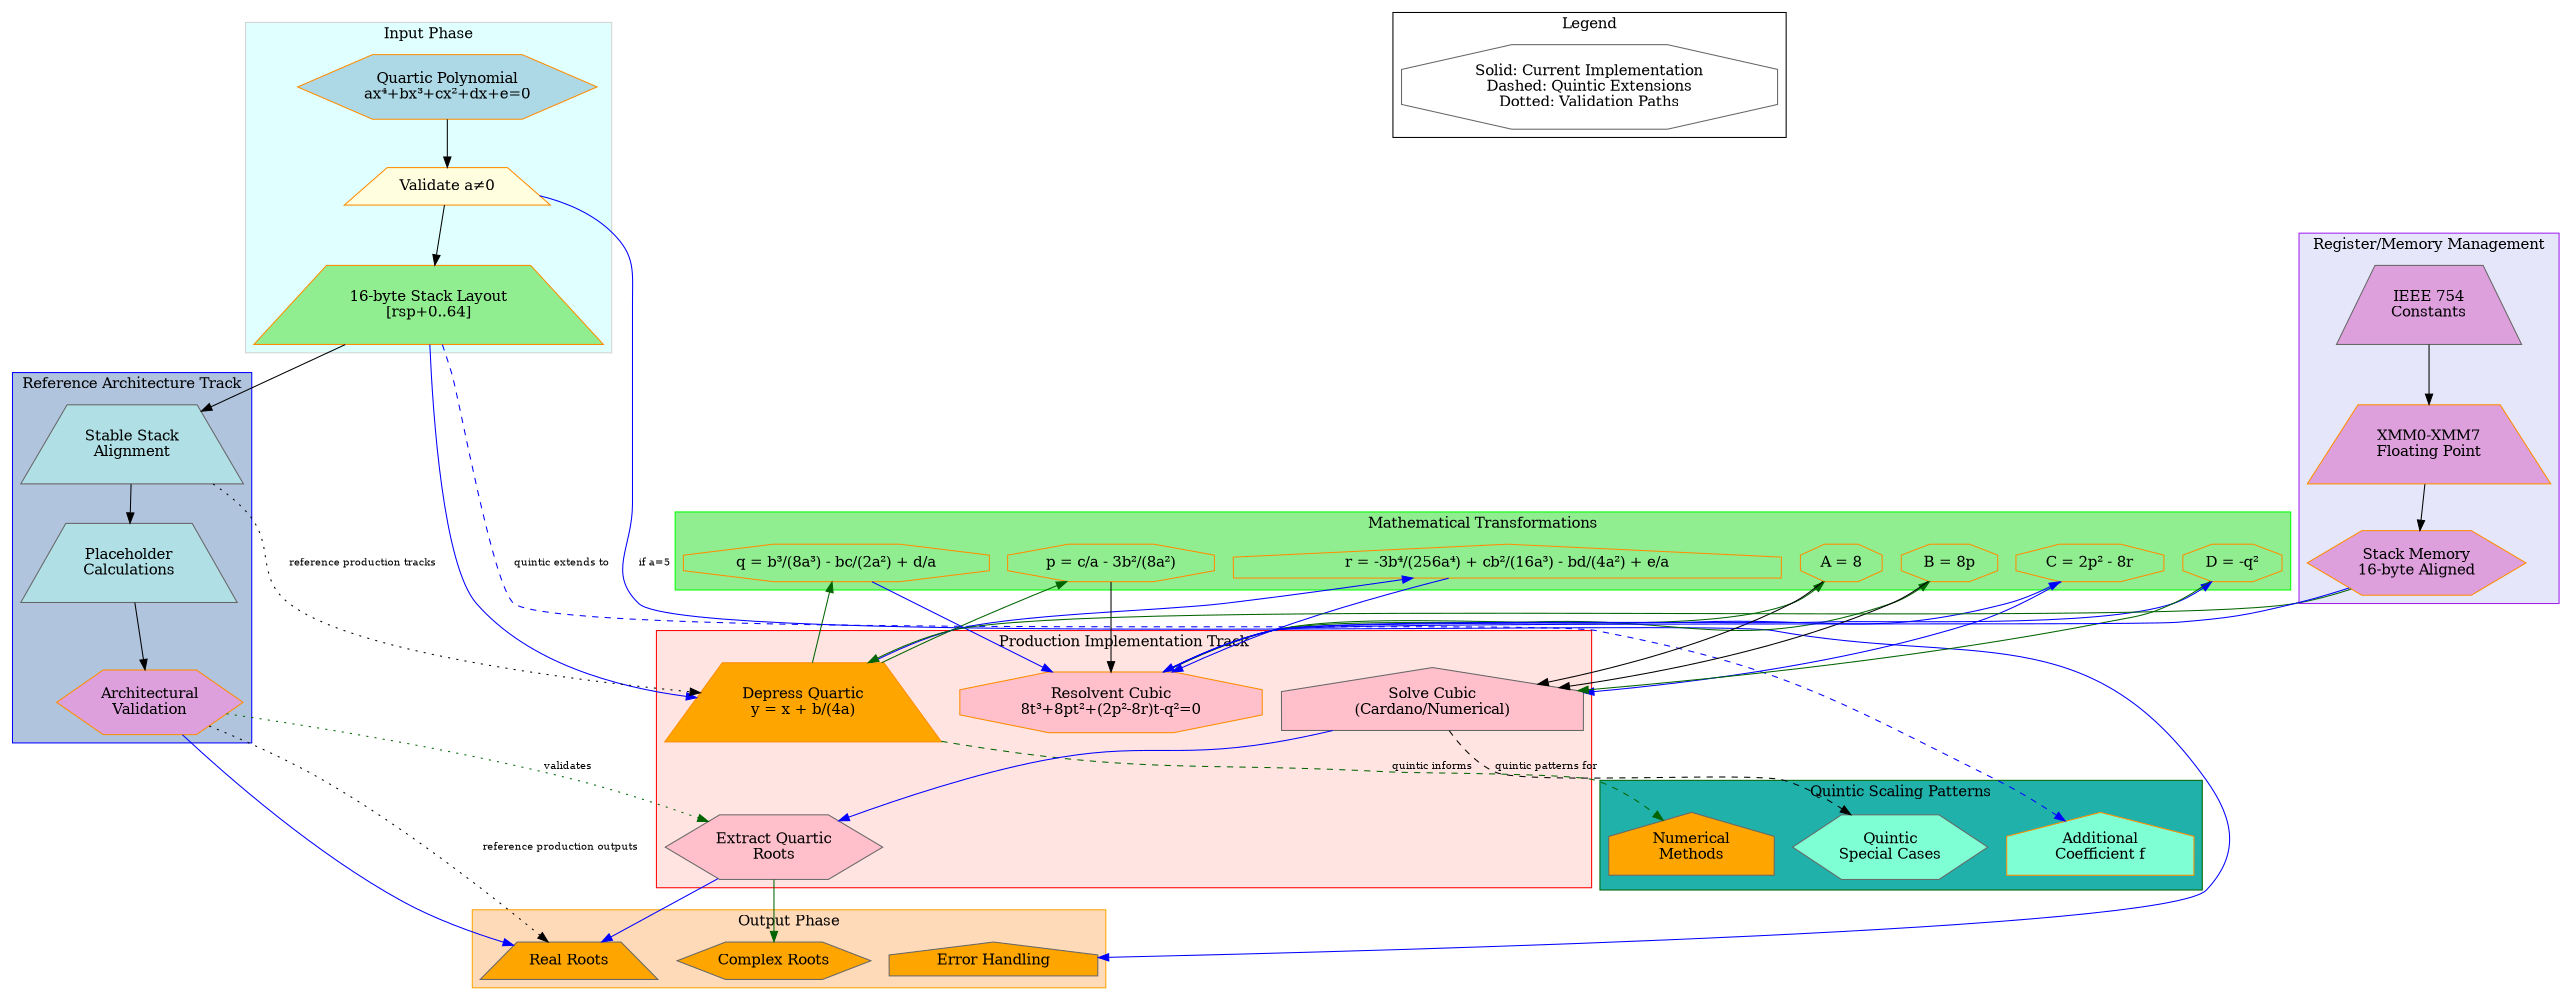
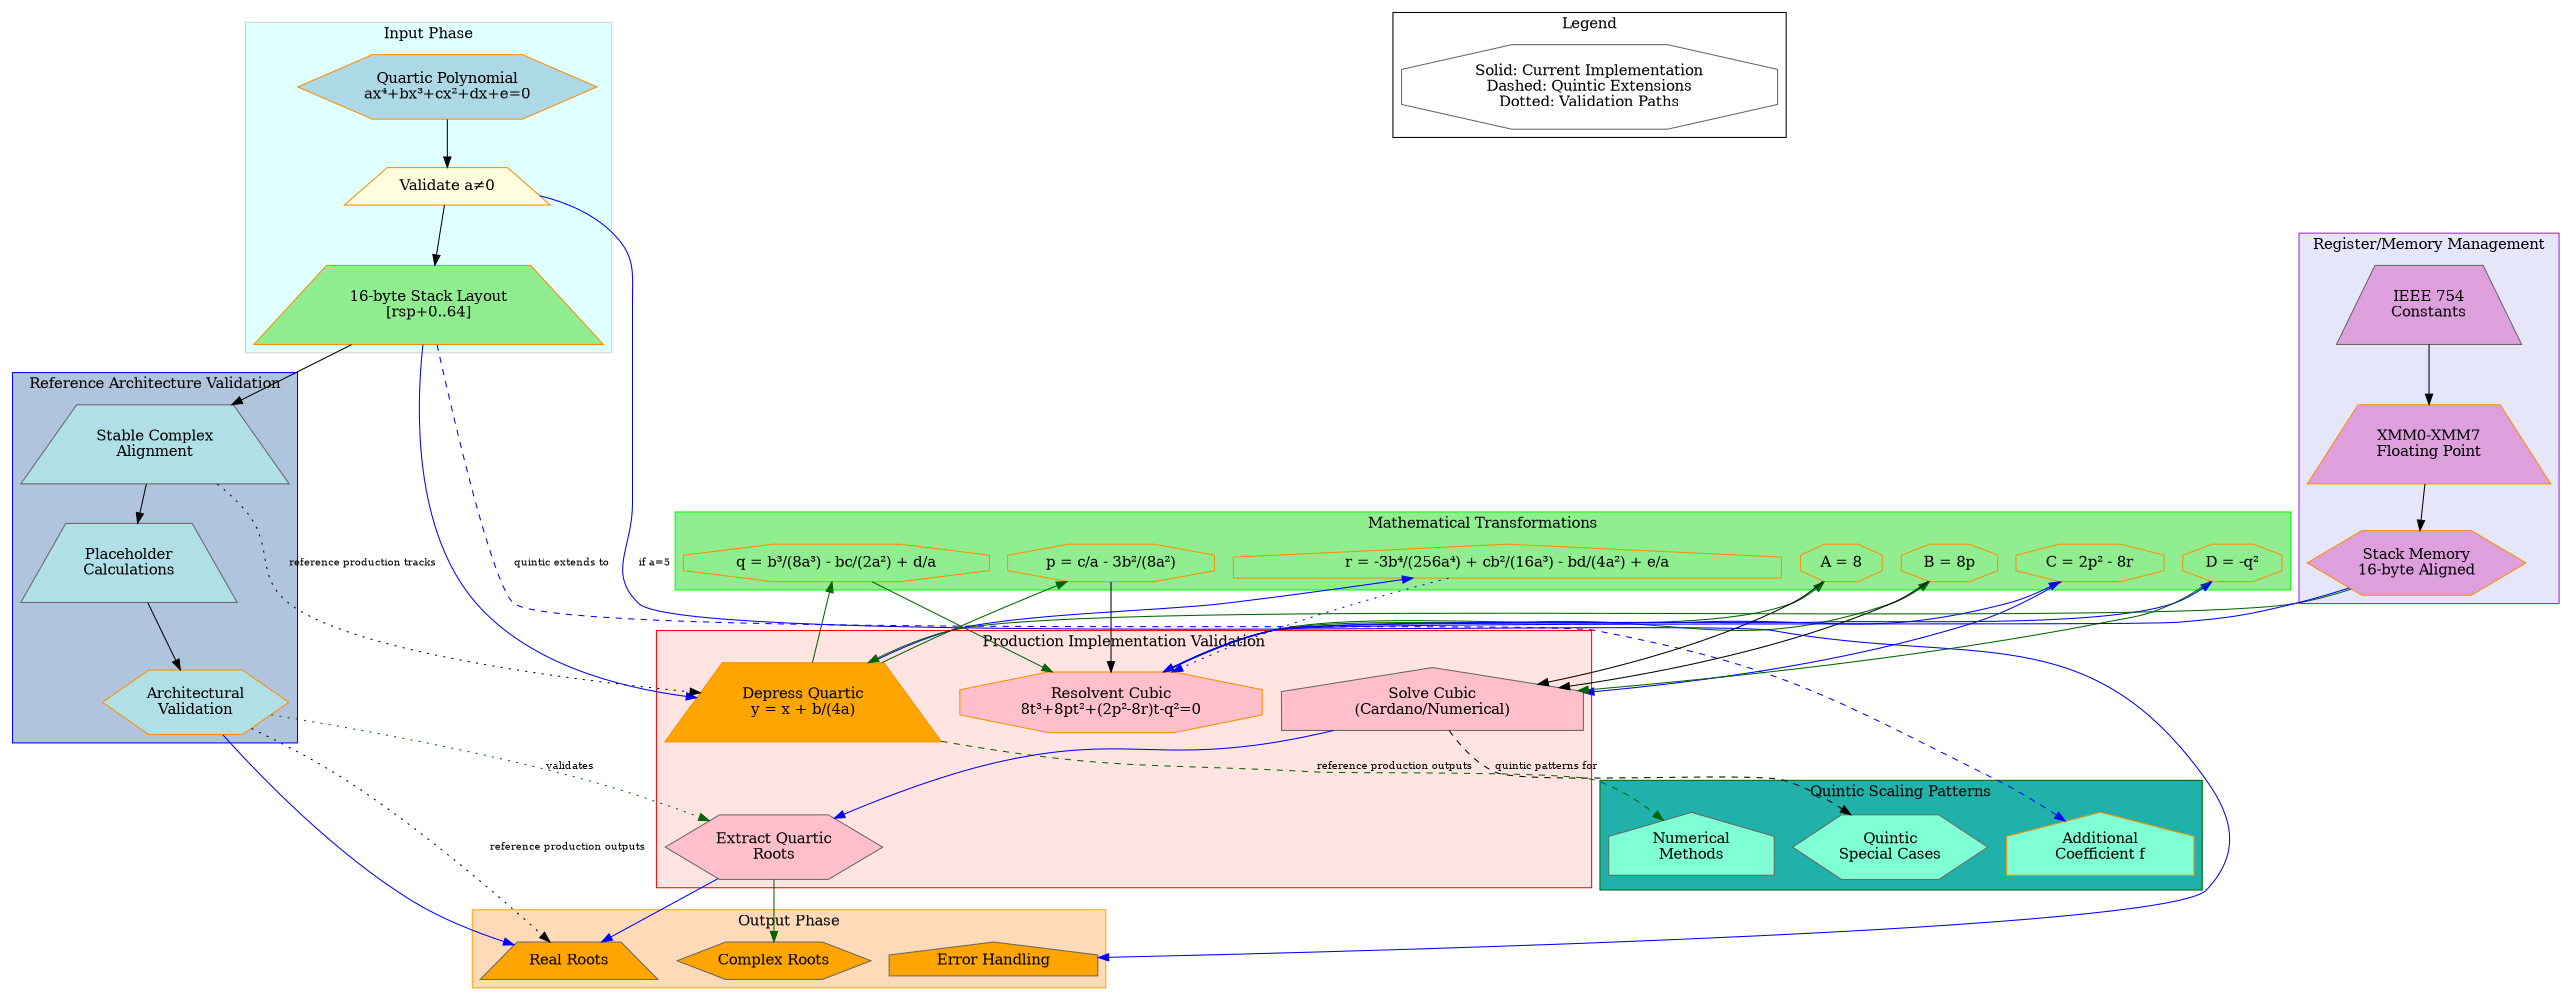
(132, 385) -> (155, 385)
(132, 444) -> (155, 444)
(1347, 606) -> (1347, 606)
(945, 618) -> (945, 618)
(1124, 643) -> (1124, 643)
(150, 702) -> (196, 702)
(1432, 766) -> (1395, 766)
(1691, 847) -> (1691, 847)
